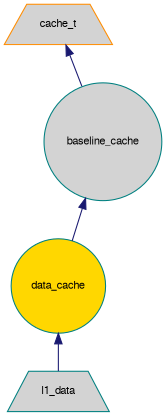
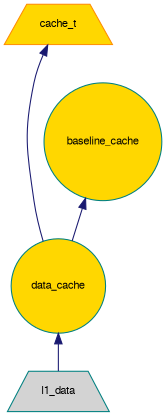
(58, 24) -> (58, 24)
(76, 71) -> (28, 148)
(103, 142) -> (103, 142)
